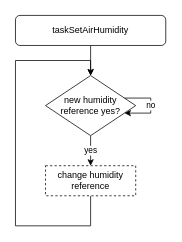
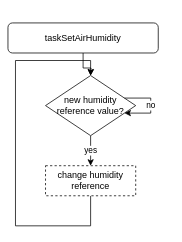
(90, 30) -> (83, 38)
(90, 105) -> (90, 105)
